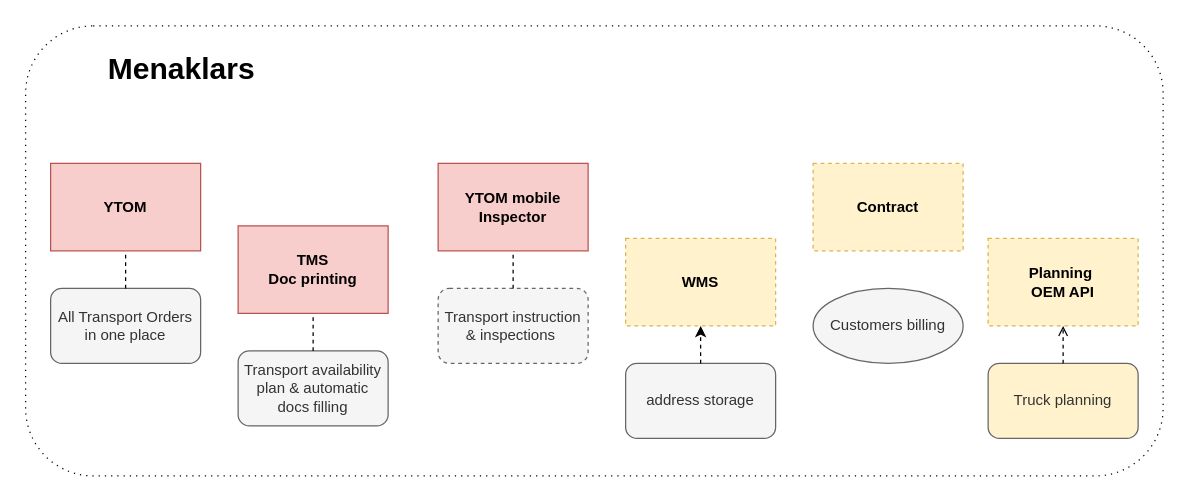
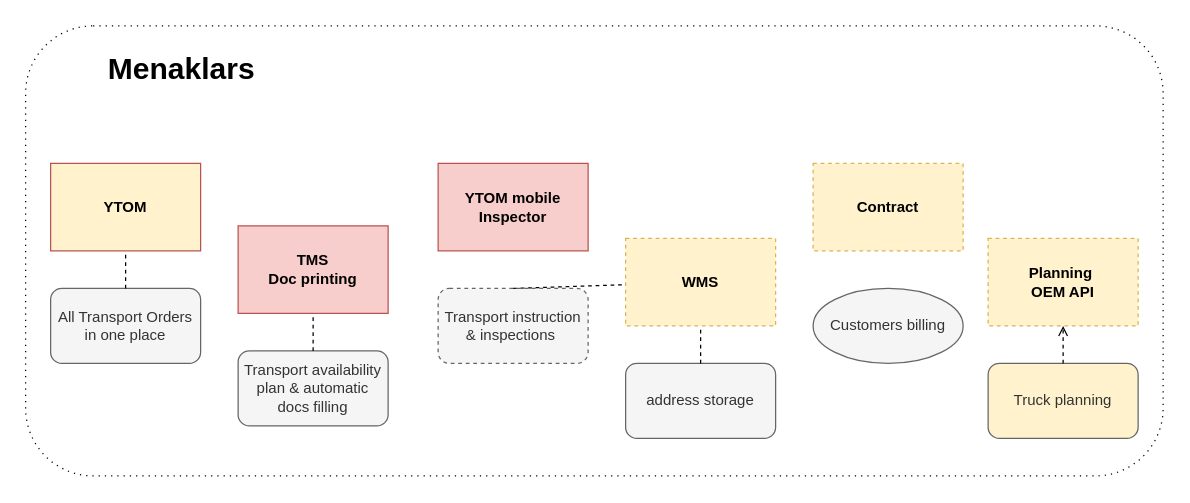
(126, 207) -> (126, 207)
(513, 271) -> (567, 286)
(701, 336) -> (701, 332)
